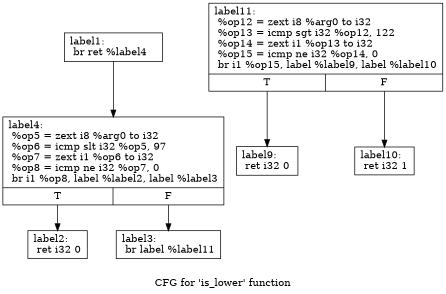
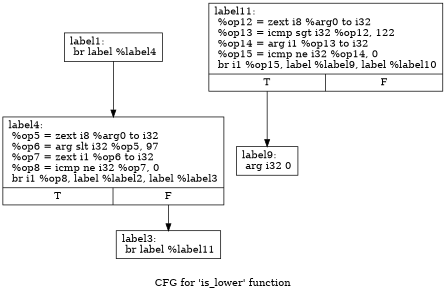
(294, 44) -> (292, 44)
(109, 52) -> (113, 52)
(88, 147) -> (84, 147)
(384, 161) -> none
(266, 166) -> (267, 166)
(58, 245) -> none
